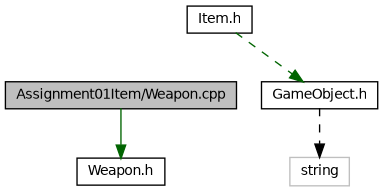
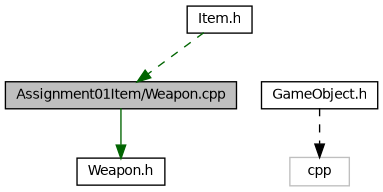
(264, 53) -> (176, 53)
(320, 172) -> (320, 172)
